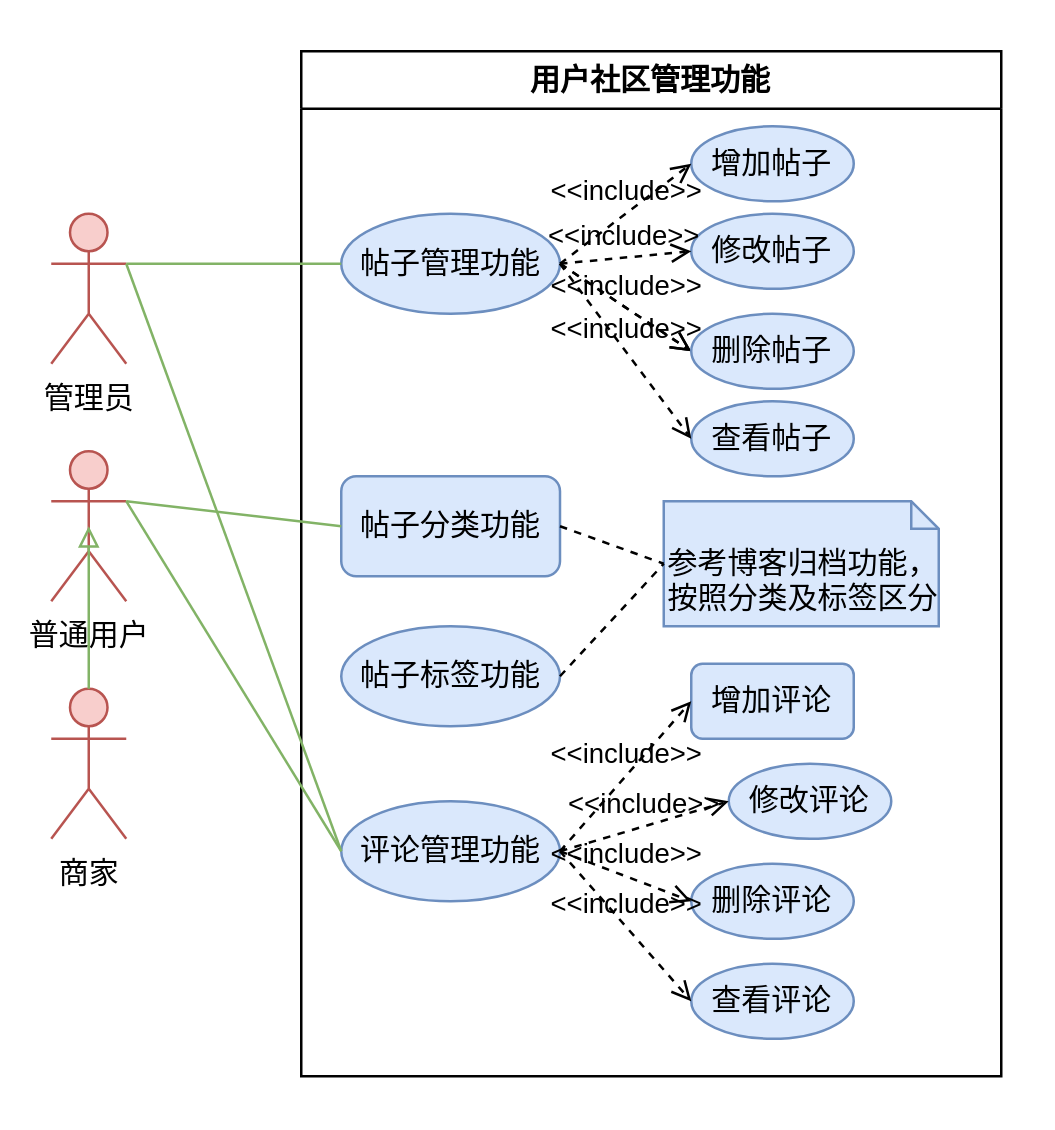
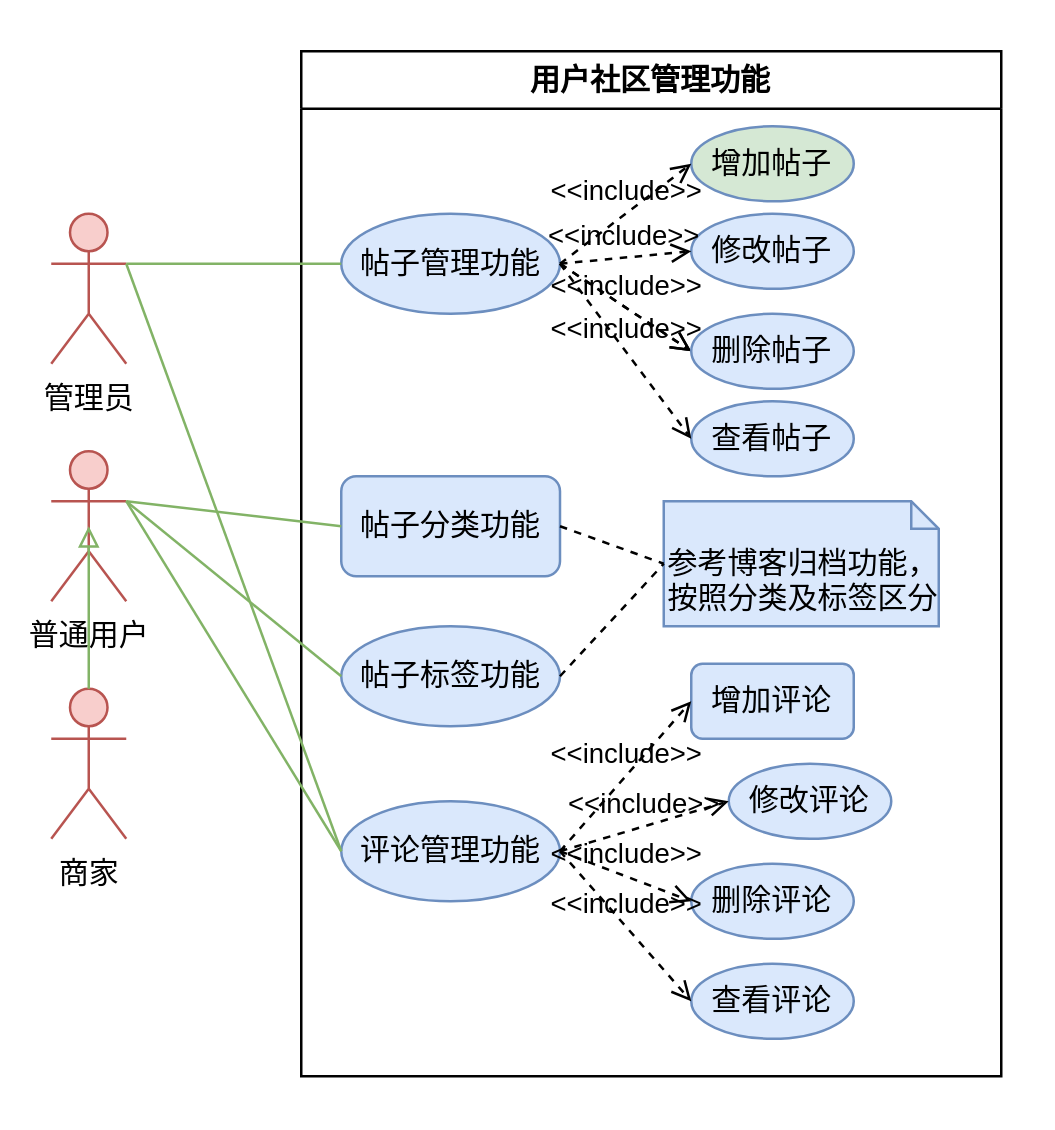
(773, 164) -> (773, 164)
none -> (190, 553)
